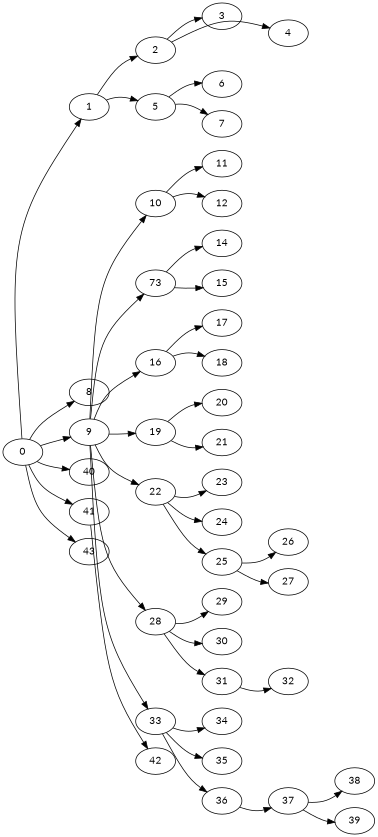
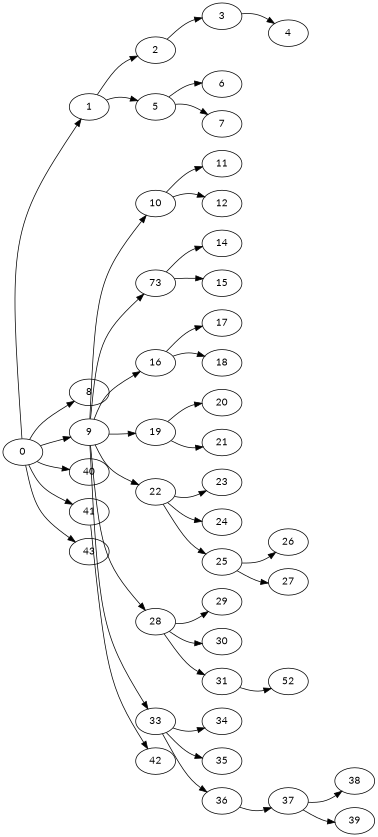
(215, 23) -> (255, 14)
(185, 288) -> (185, 278)
(288, 681) -> (288, 681)
